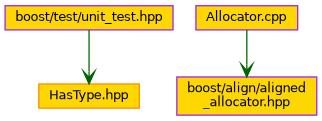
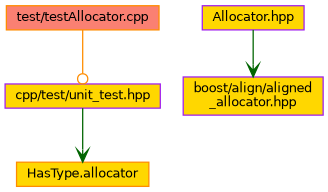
none -> (83, 18)
(89, 18) -> (83, 96)
(247, 18) -> (253, 18)
(89, 96) -> (83, 174)
